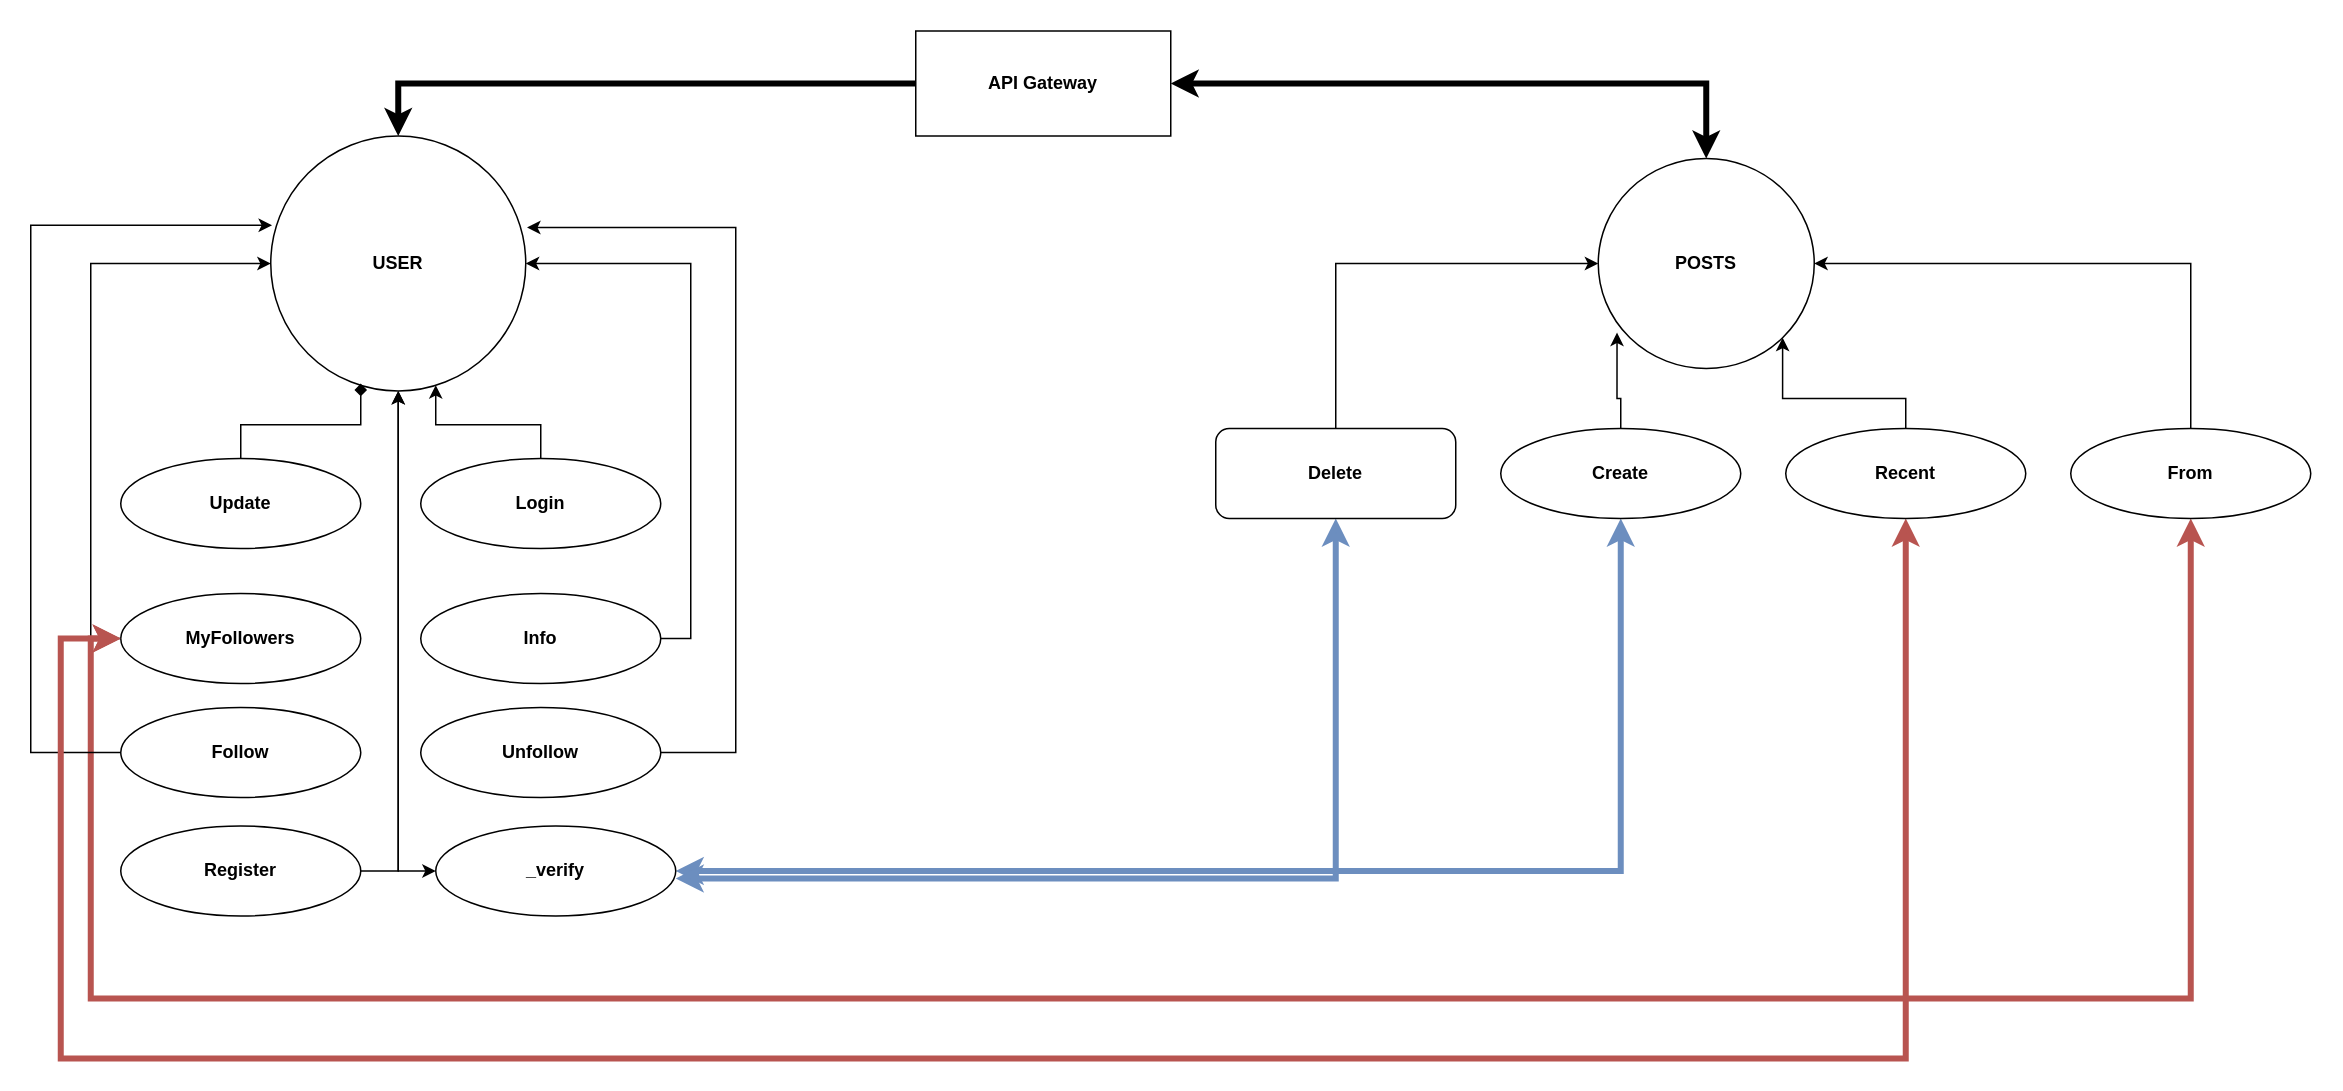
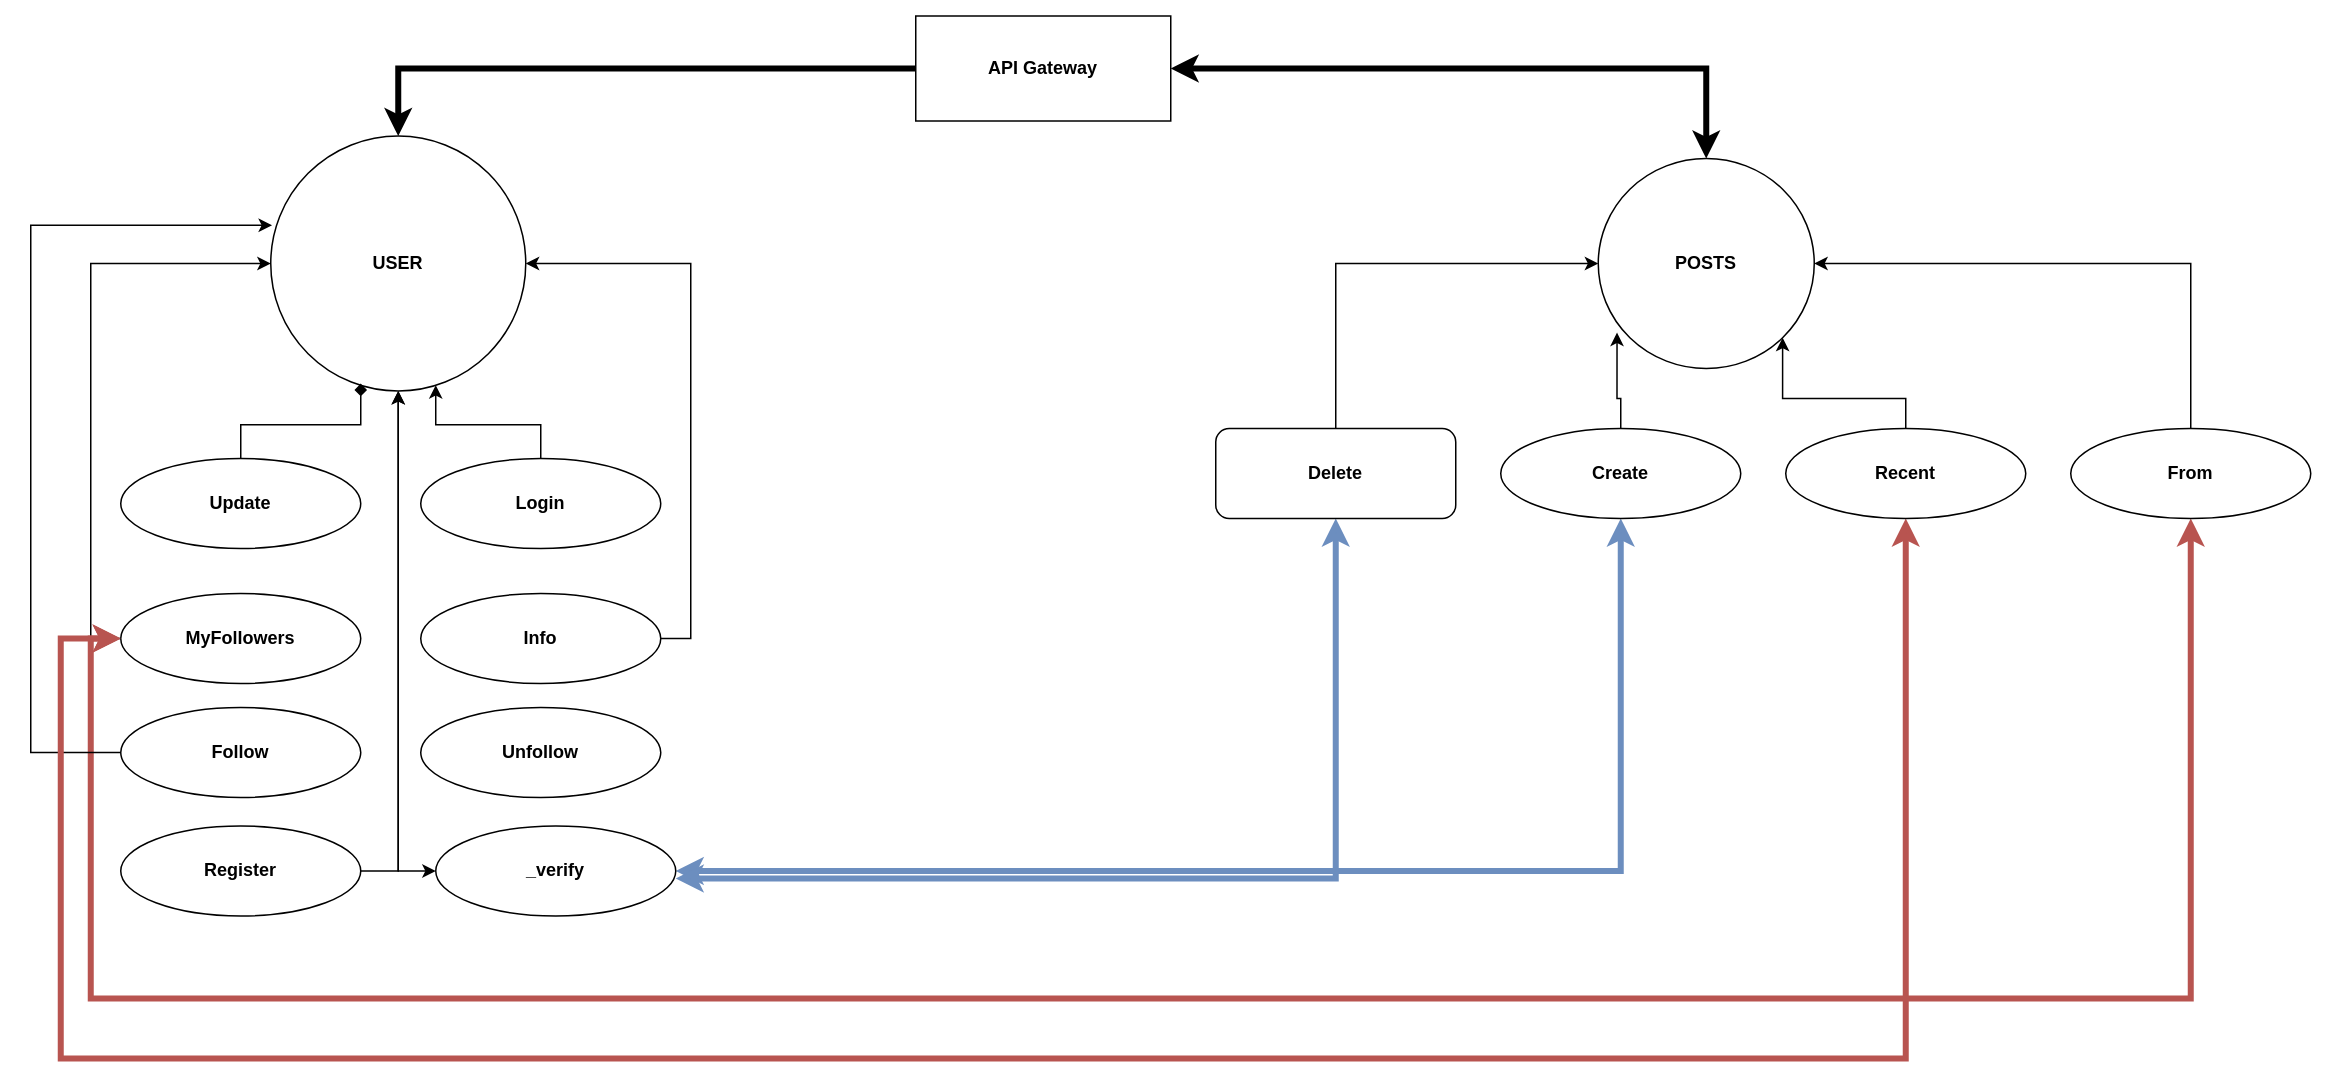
(1043, 83) -> (1043, 68)
(736, 428) -> none
